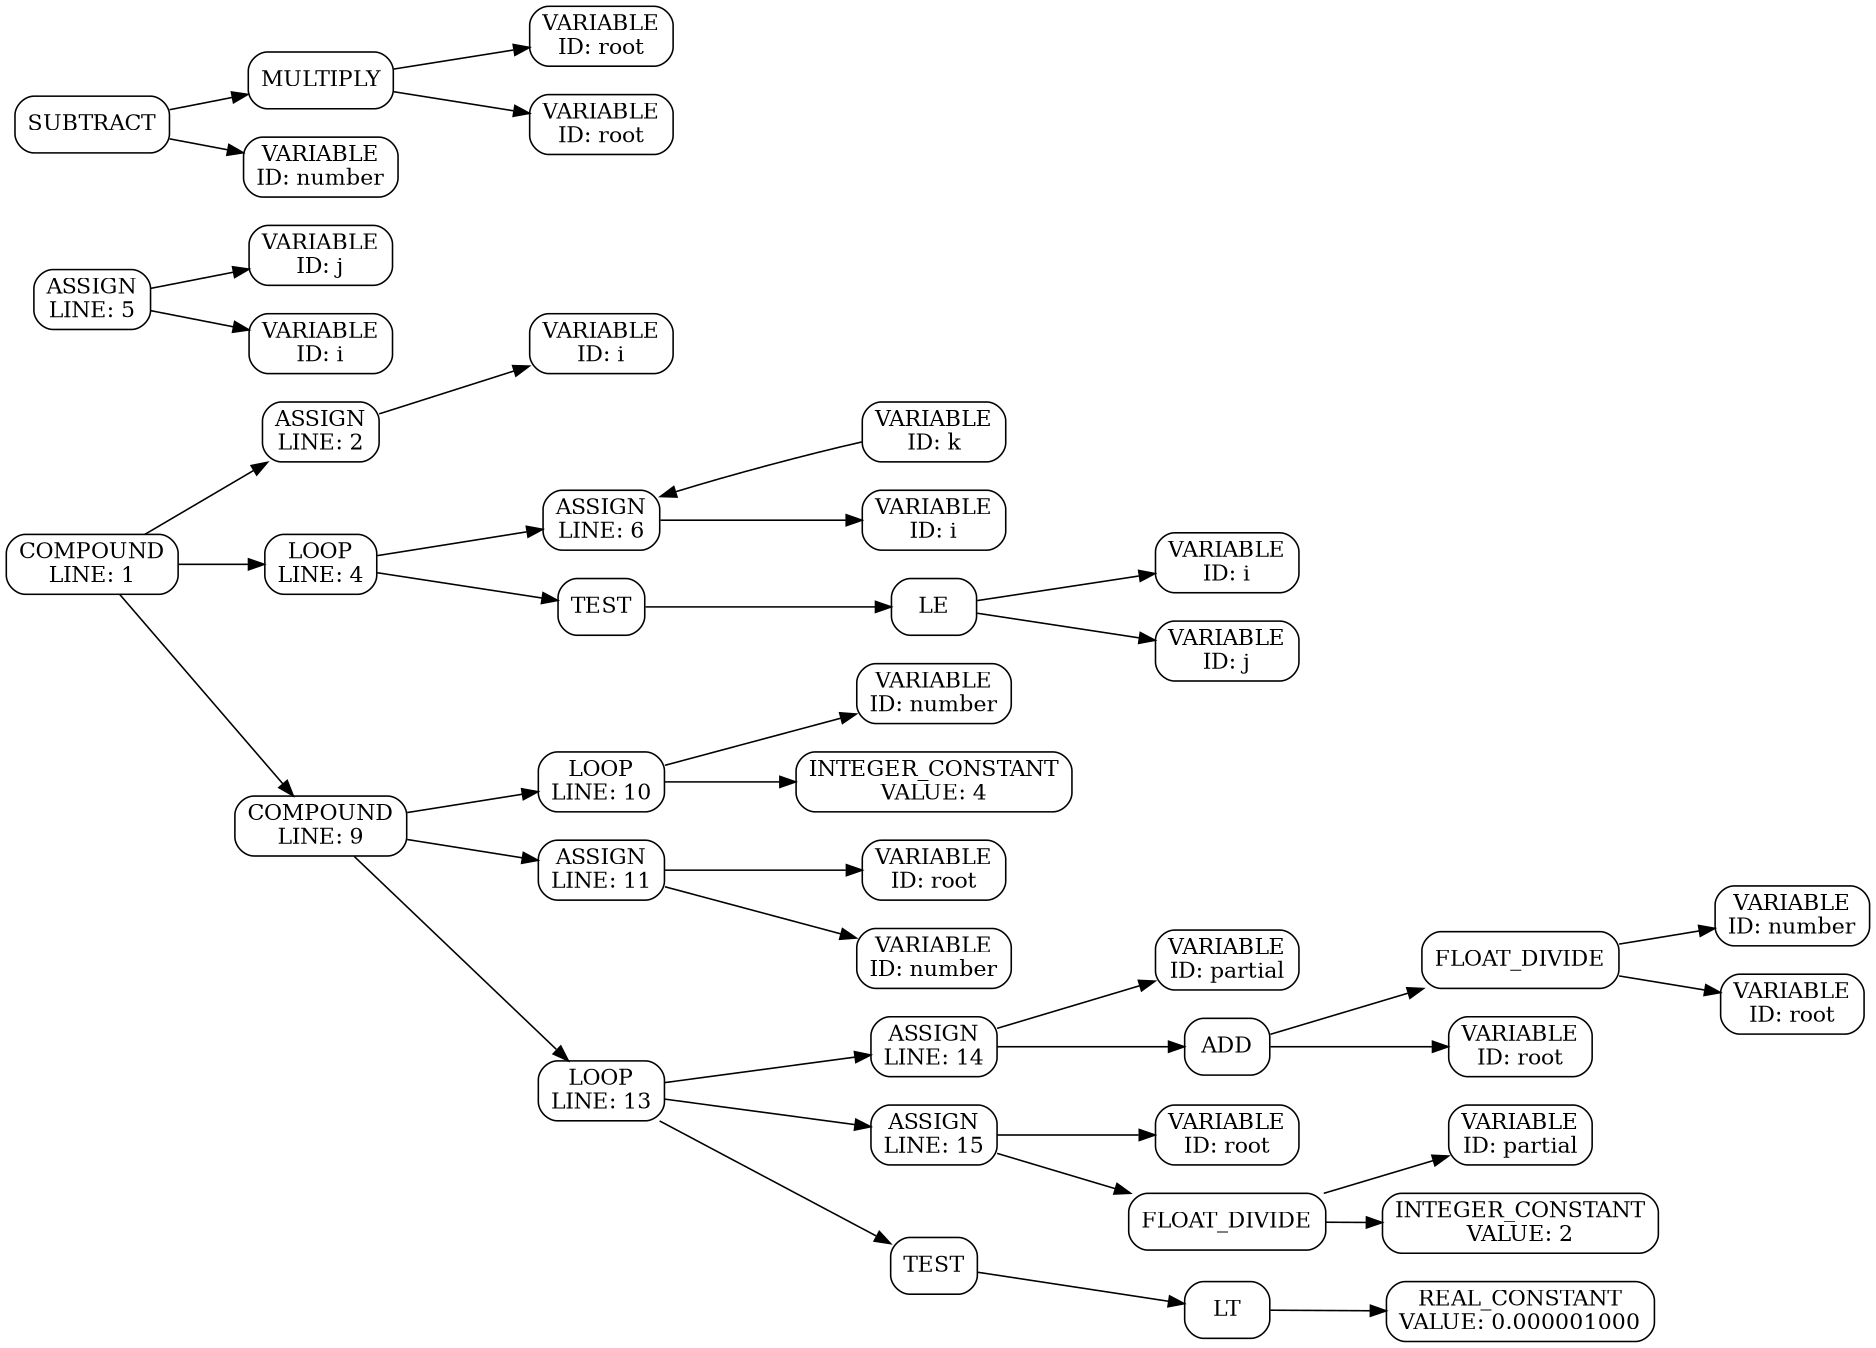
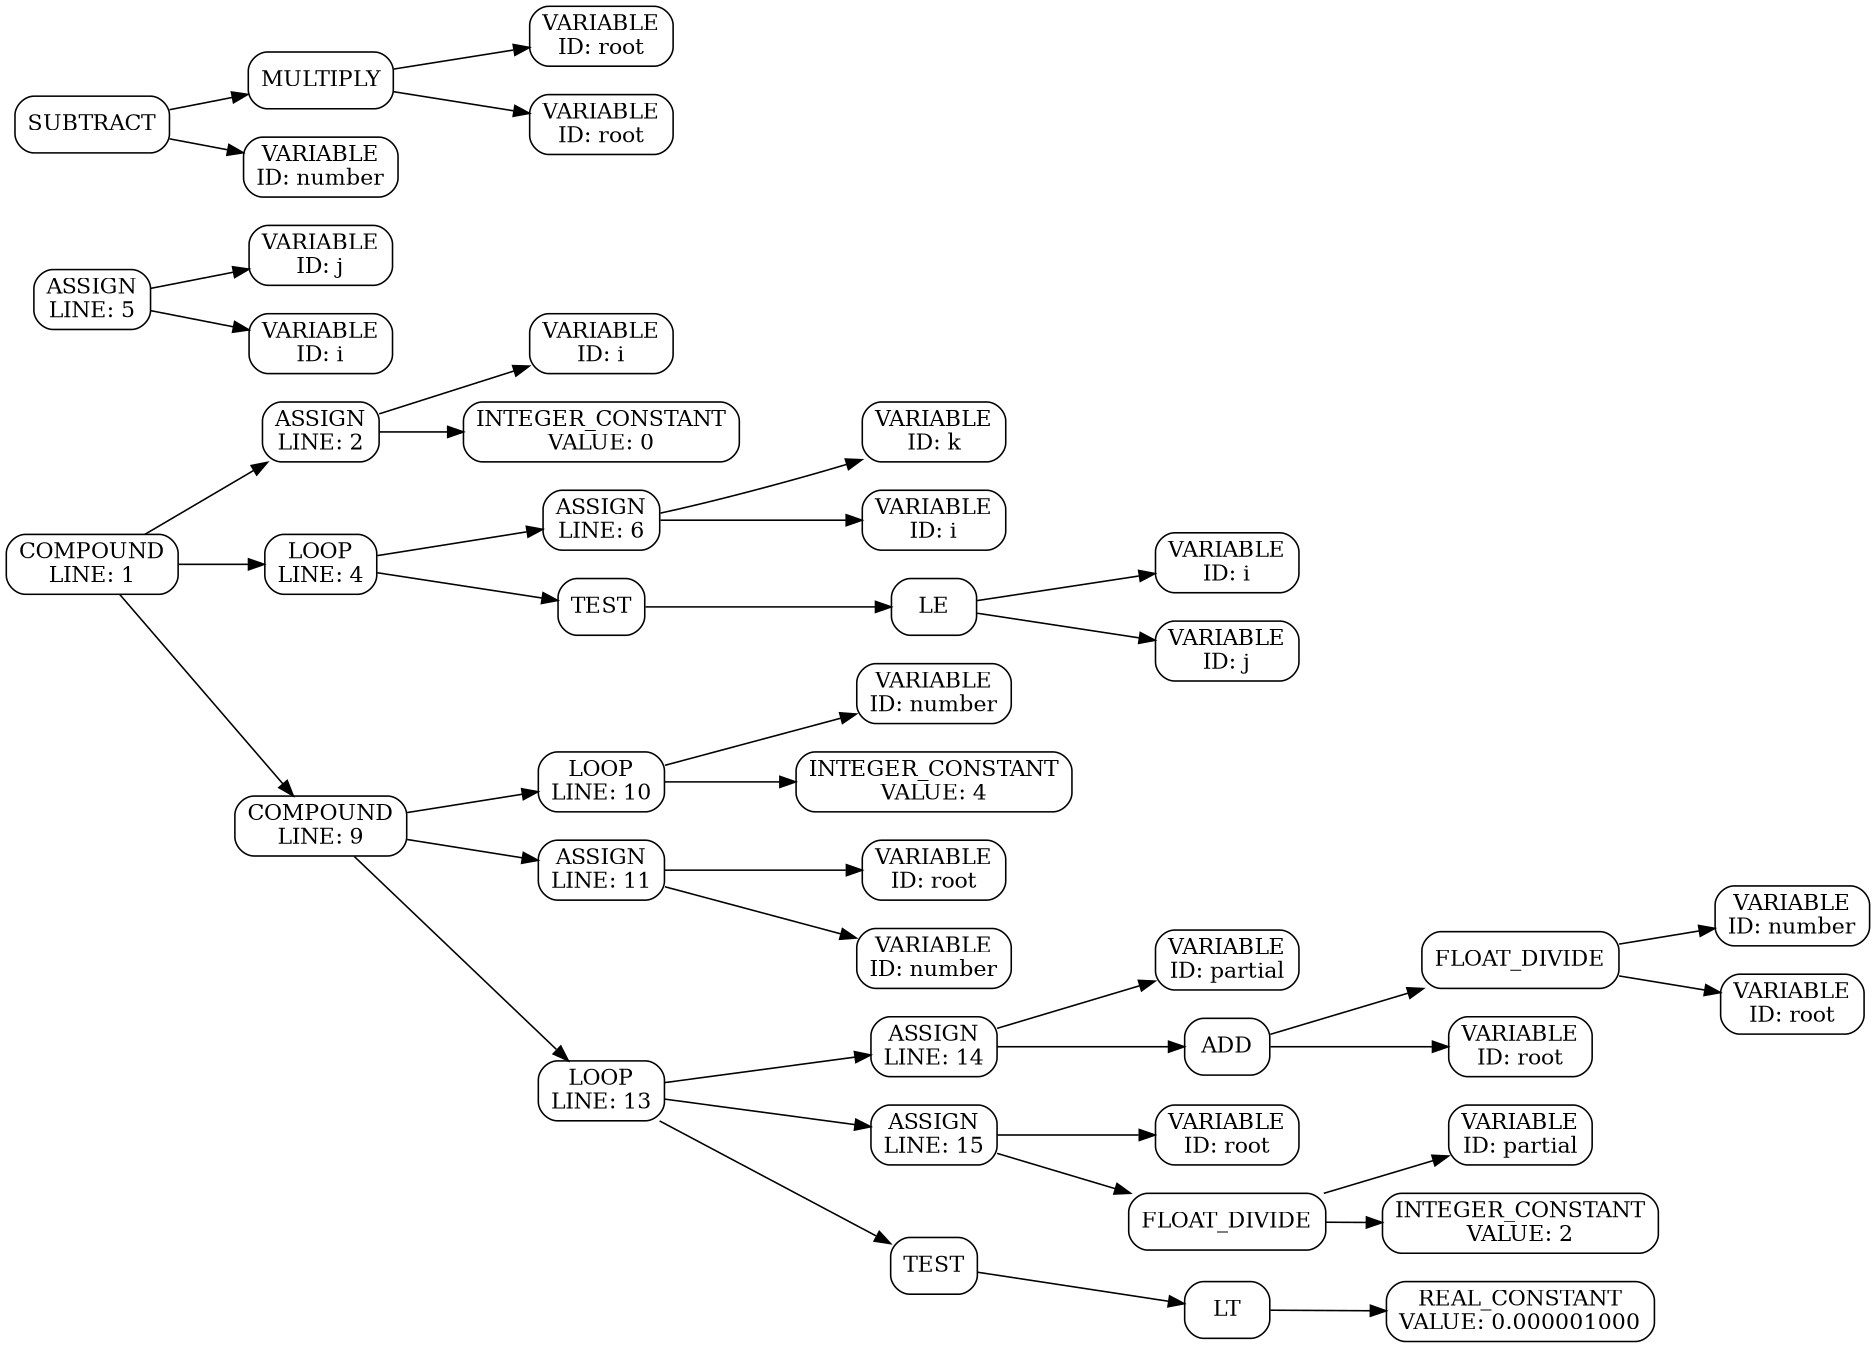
none -> (601, 432)
(768, 465) -> (754, 490)
